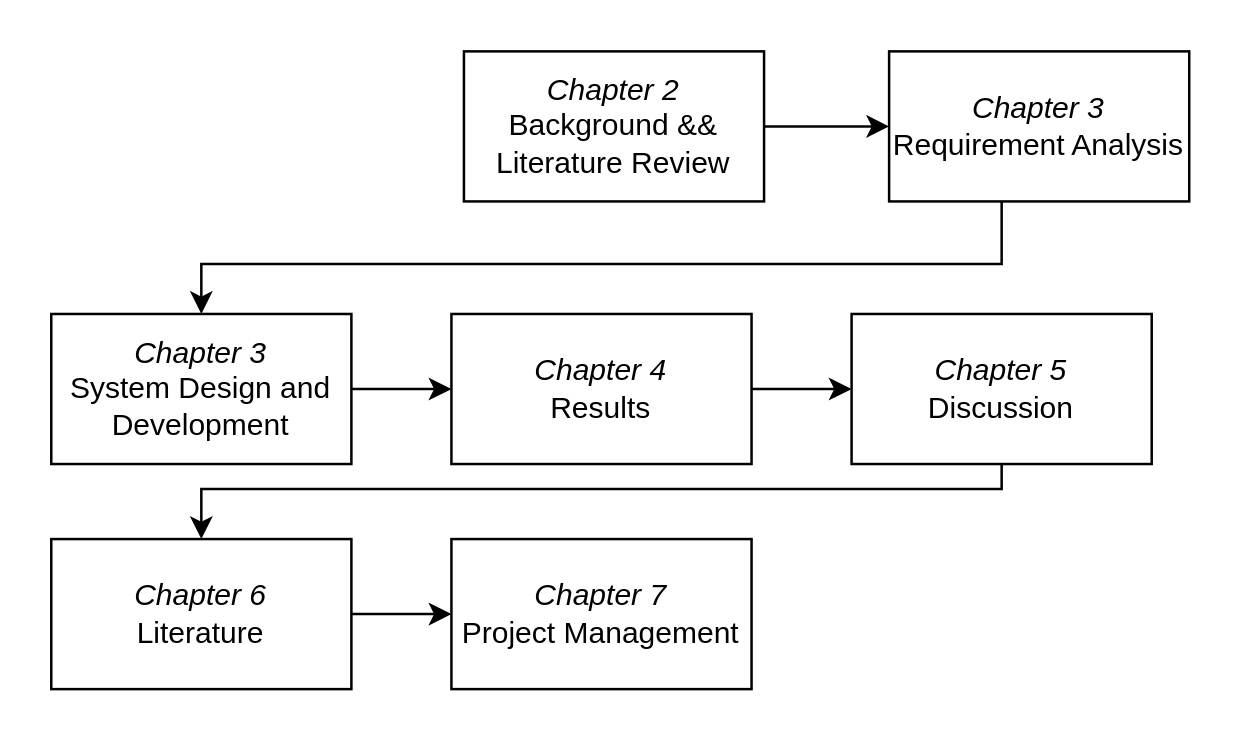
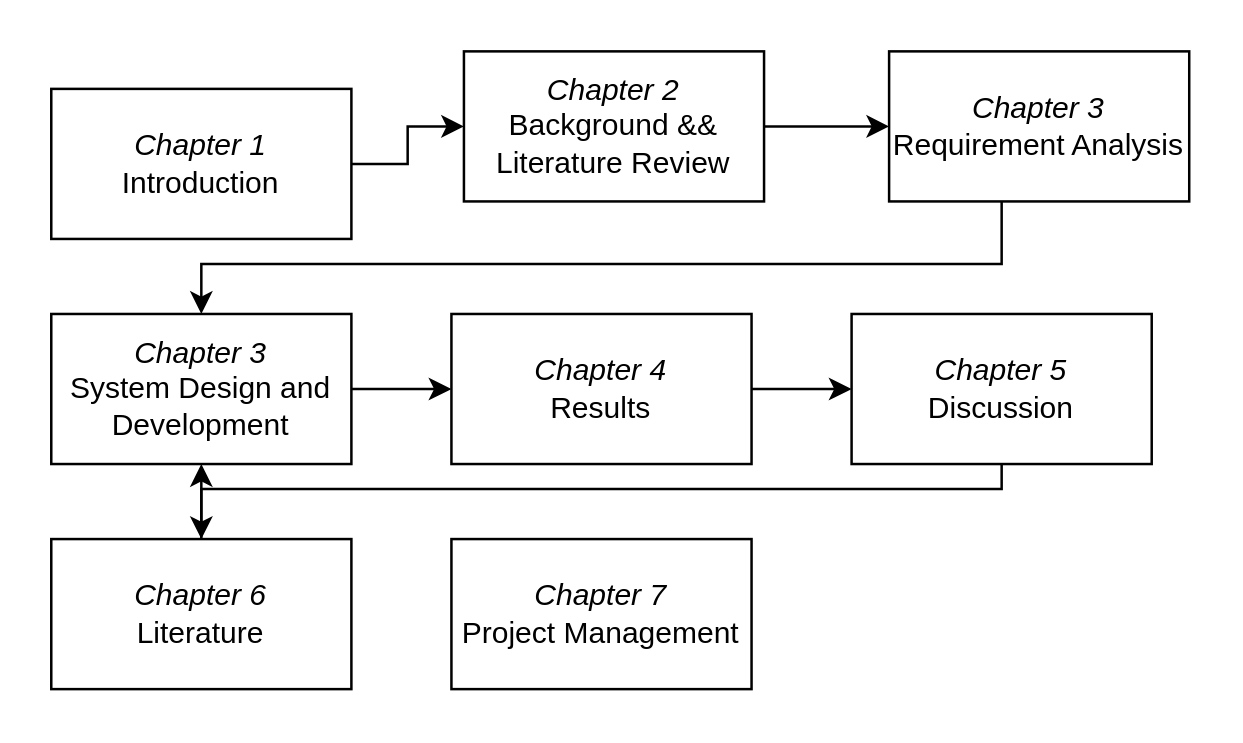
none -> (408, 154)
none -> (201, 164)
(393, 614) -> (201, 482)
